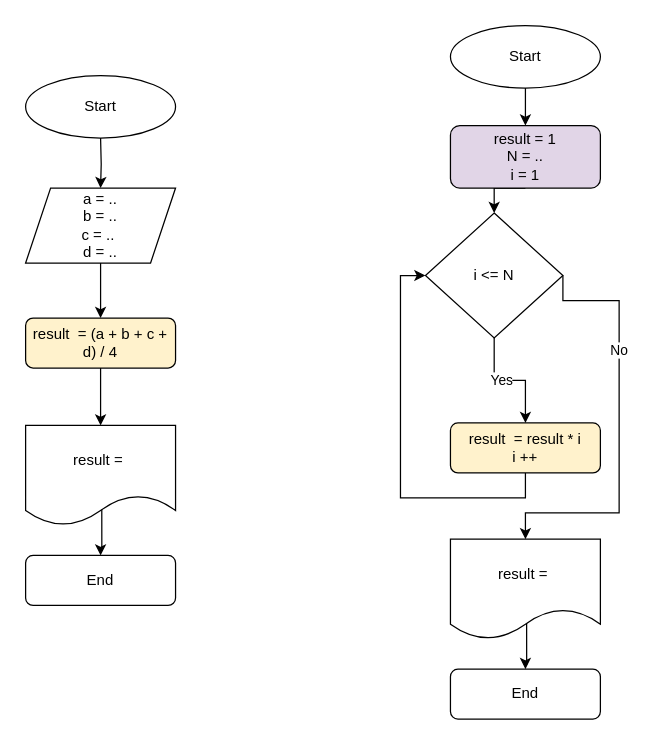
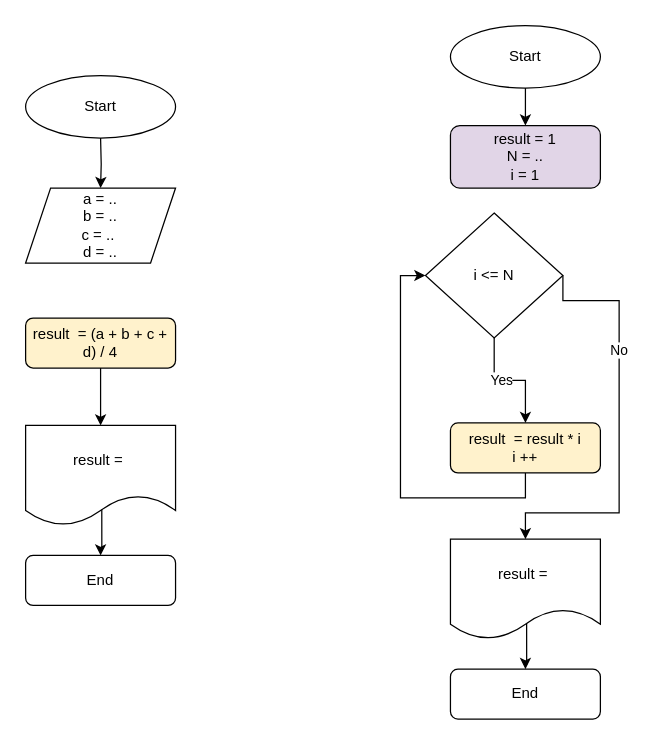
(494, 195) -> none
(101, 286) -> none
